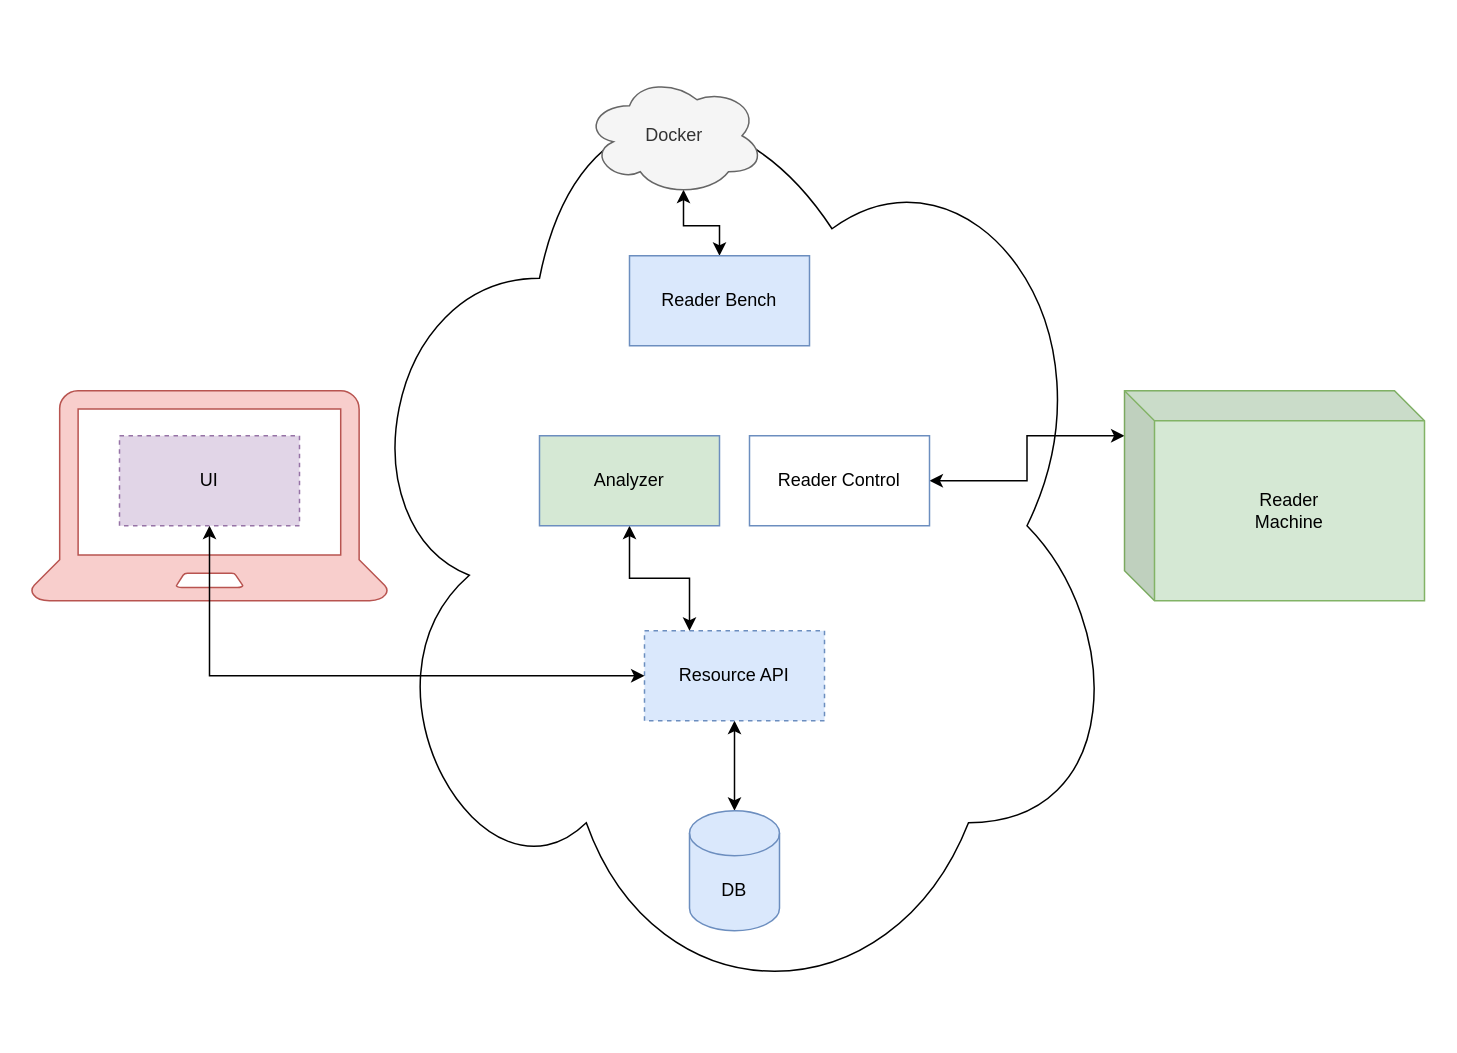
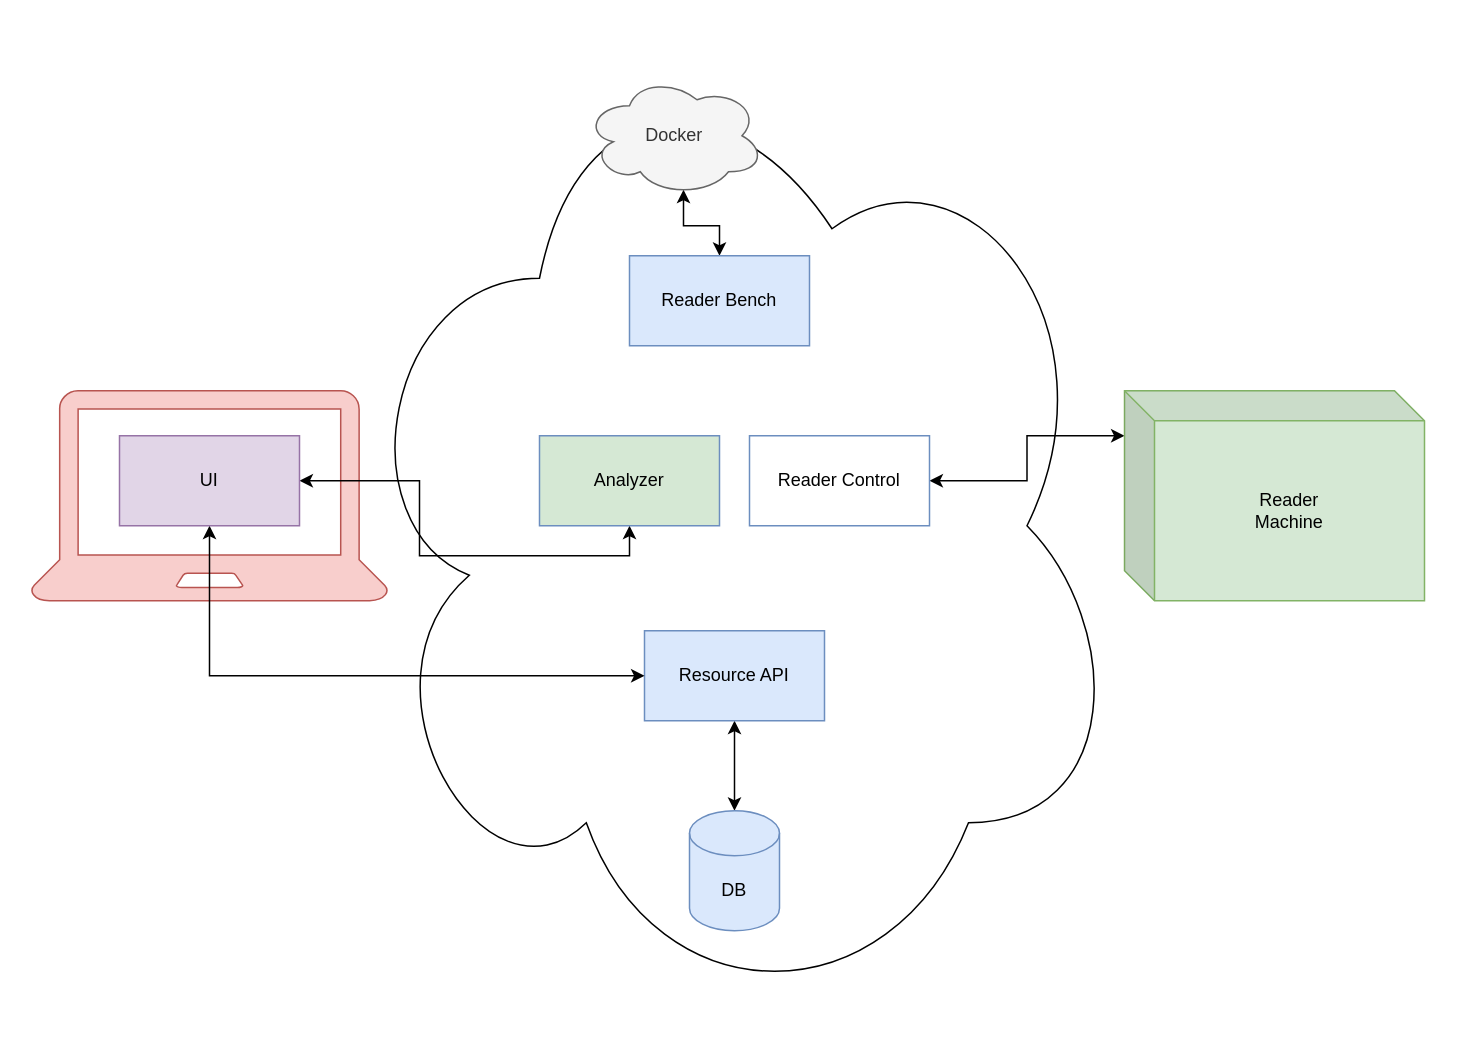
(209, 481) -> (209, 481)
(667, 578) -> (433, 556)
(734, 676) -> (734, 676)
